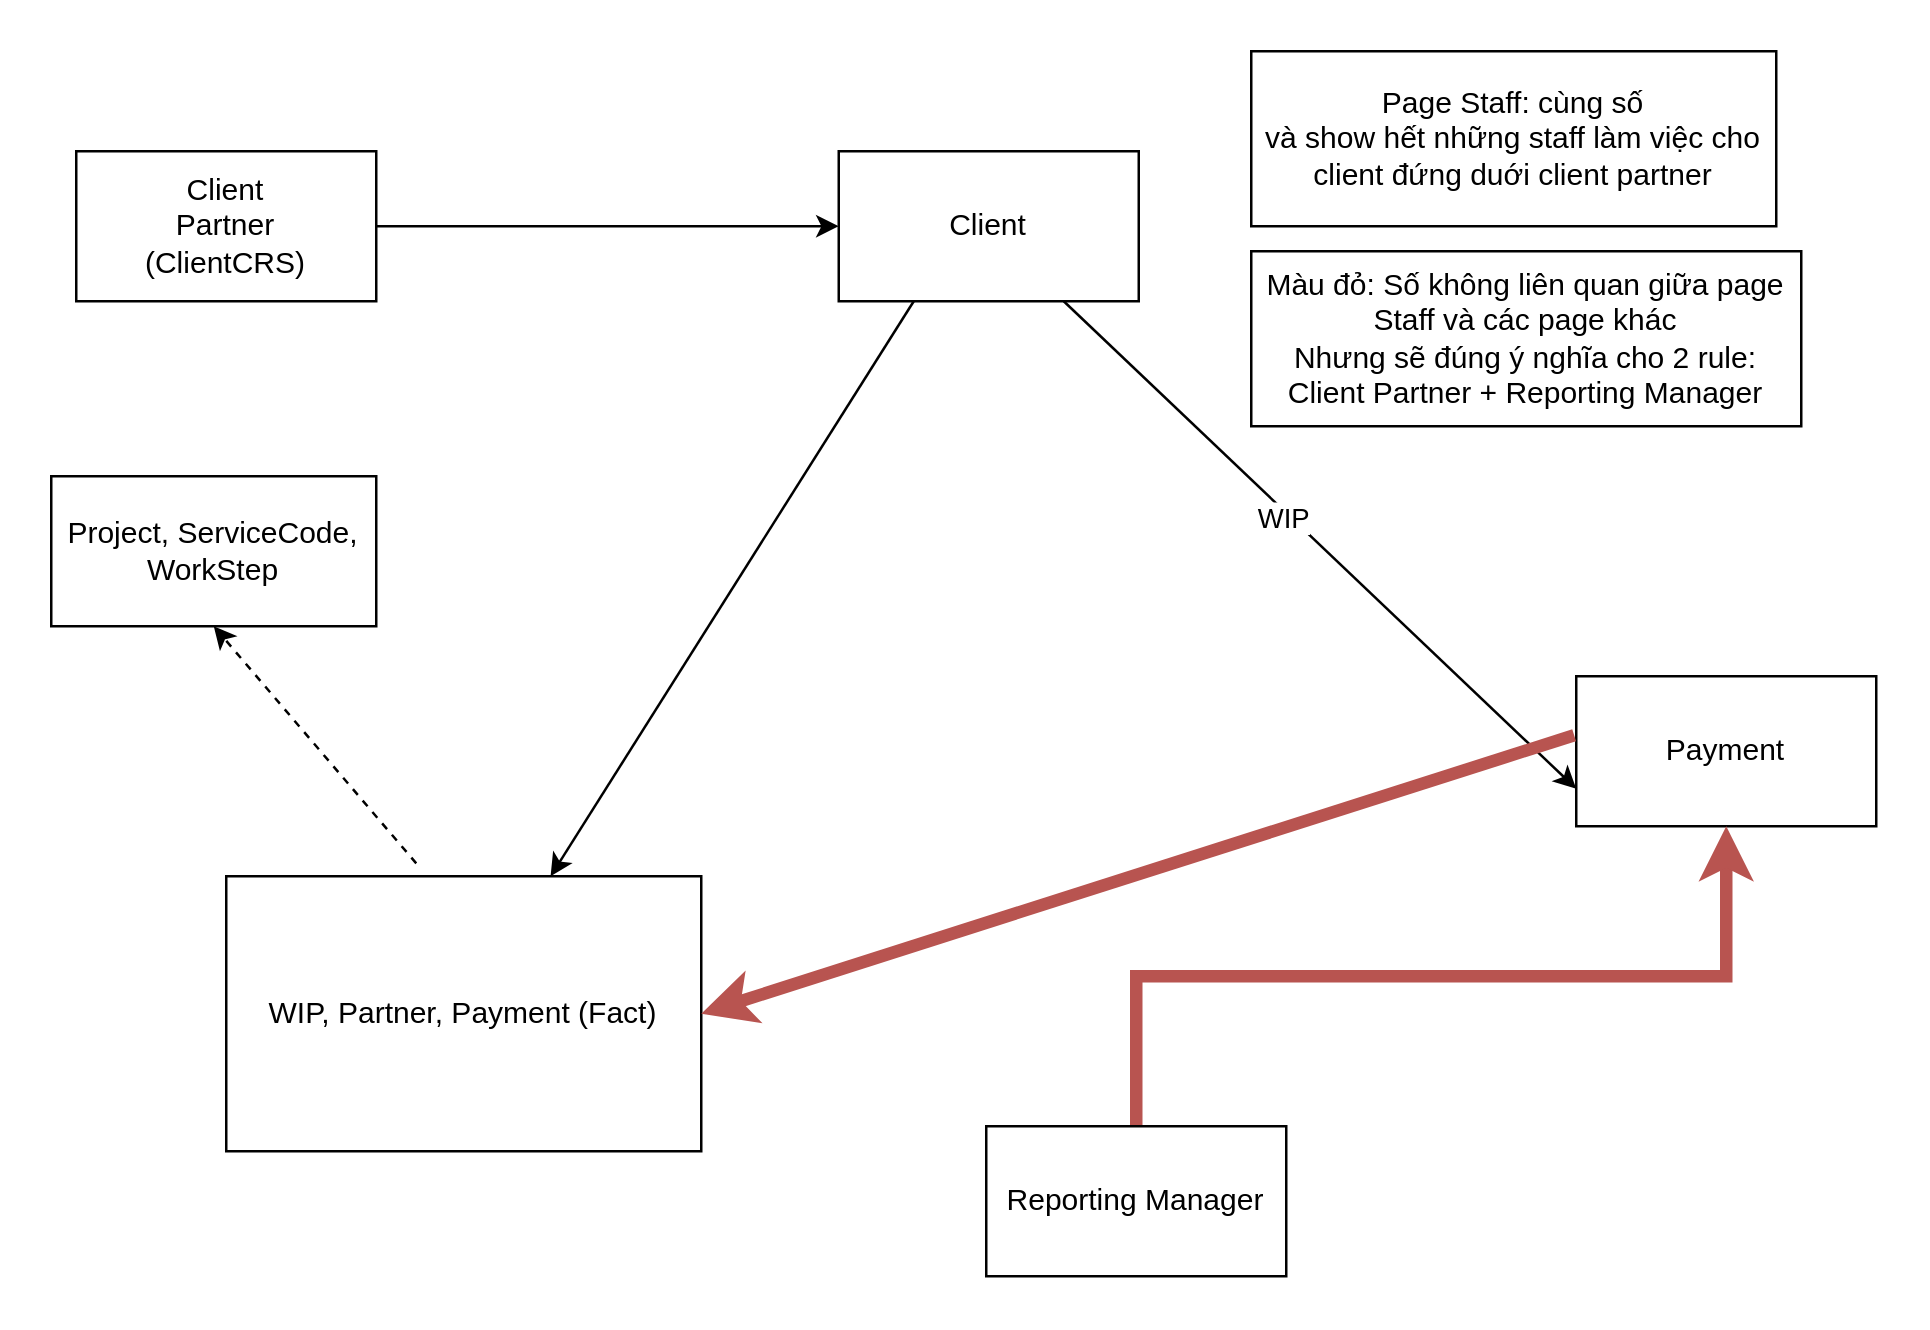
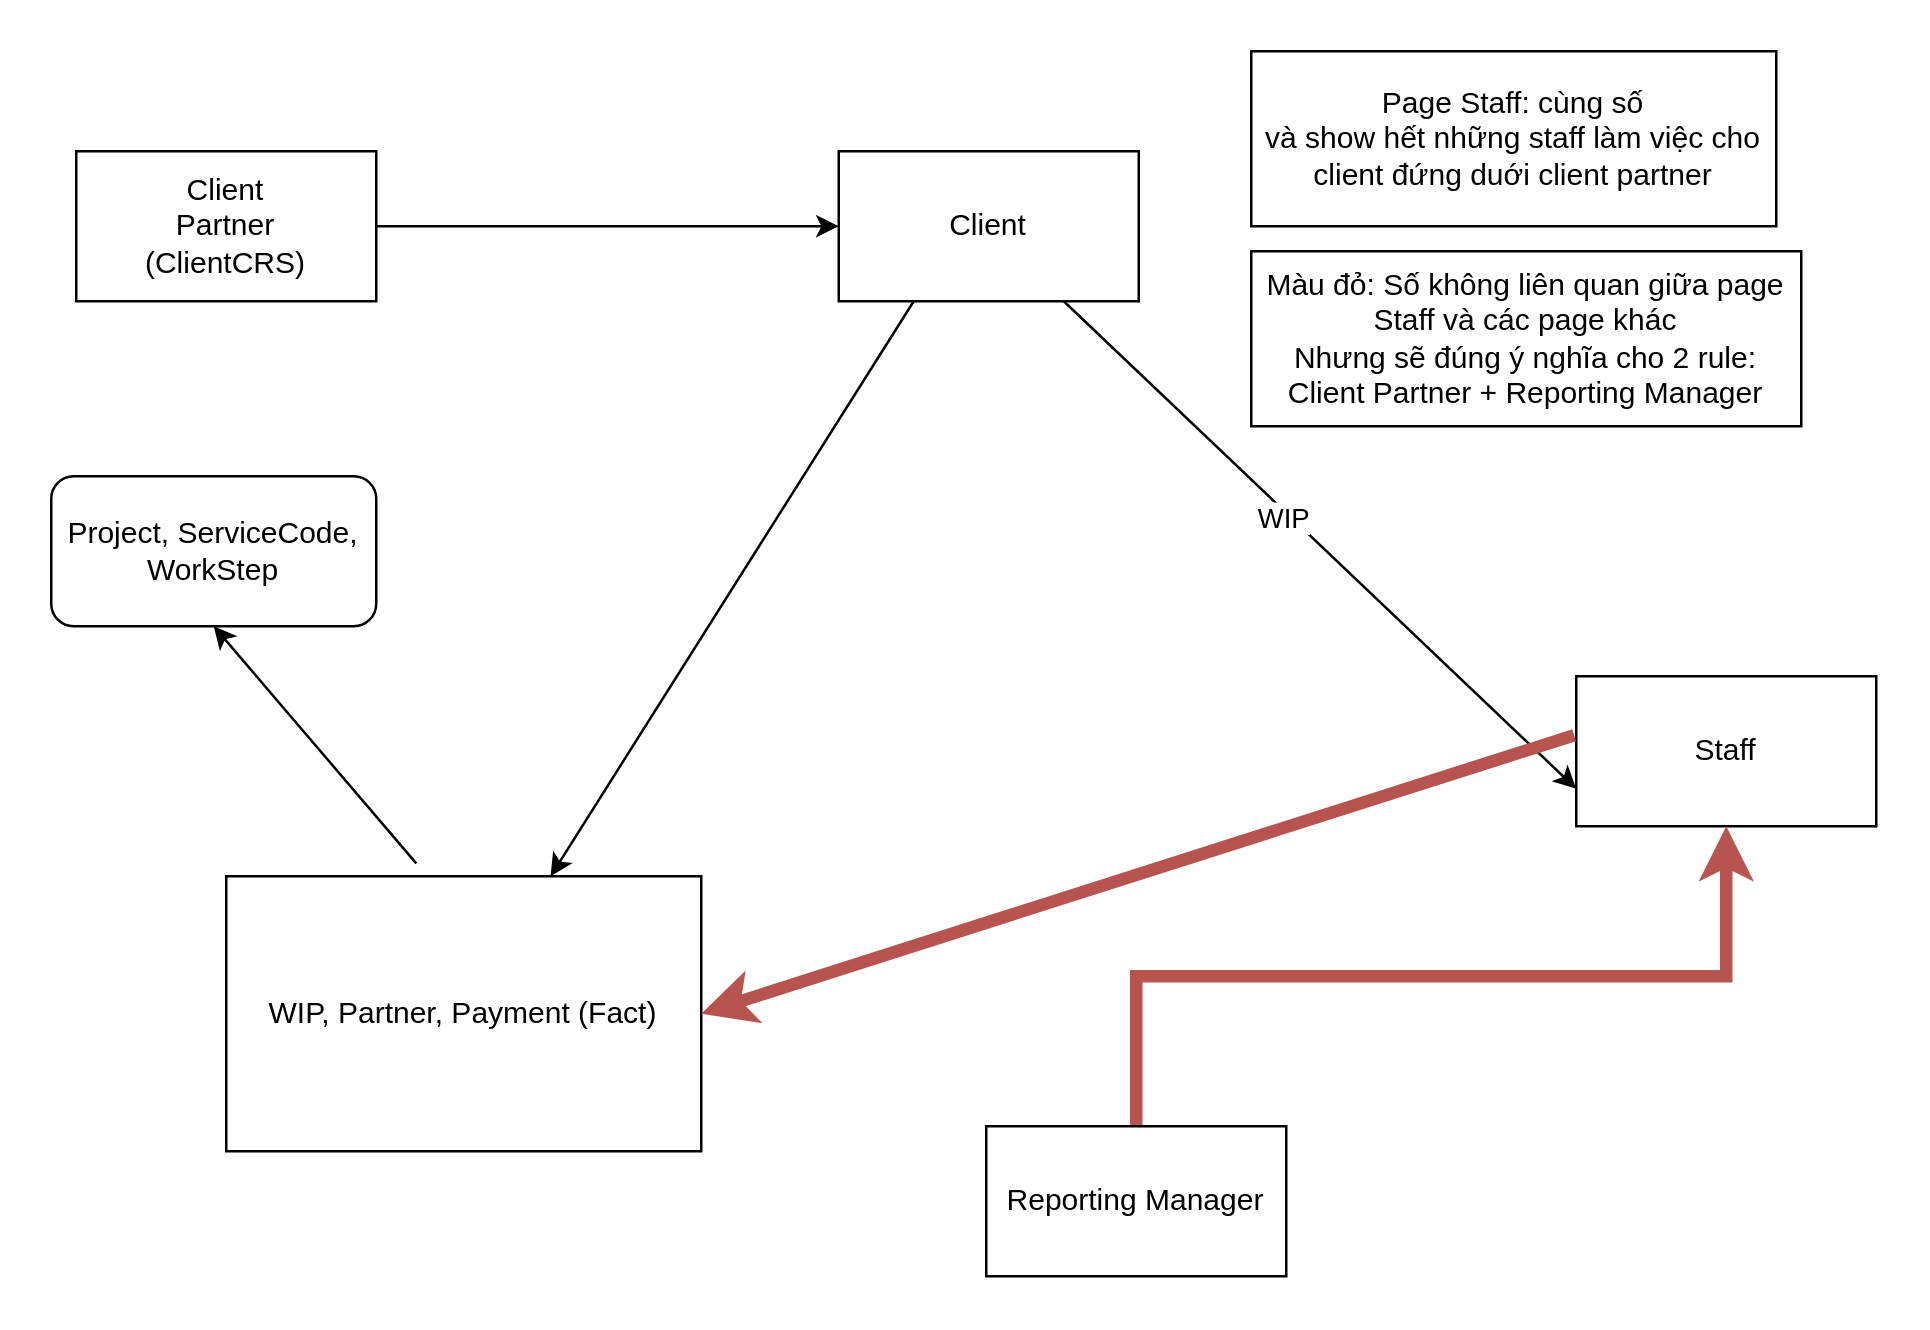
(214, 551) -> (214, 551)
(319, 749) -> (319, 749)
(1726, 751) -> (1726, 751)
